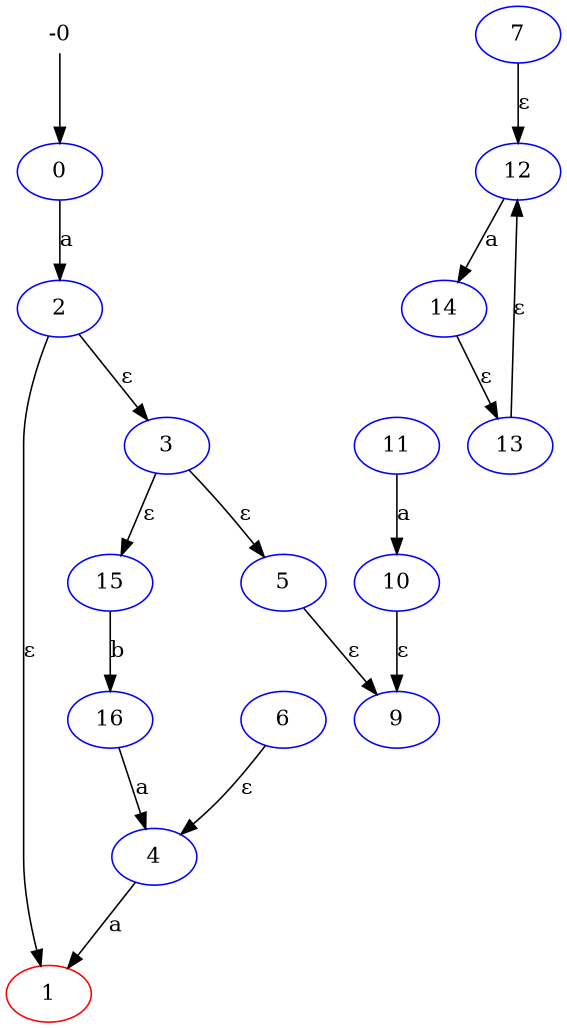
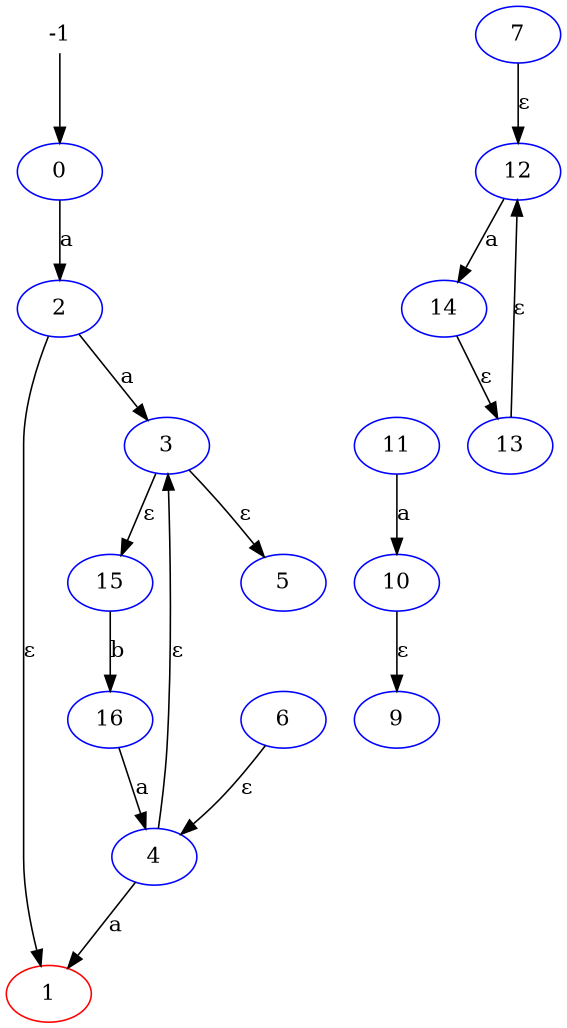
(60, 35) -> (60, 35)
(128, 377) -> (128, 377)
(335, 645) -> none
none -> (170, 660)
